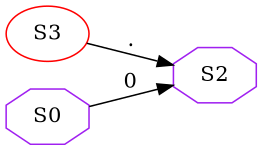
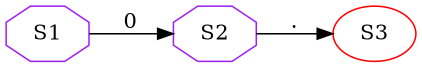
(122, 52) -> (287, 34)
(48, 117) -> (48, 34)
